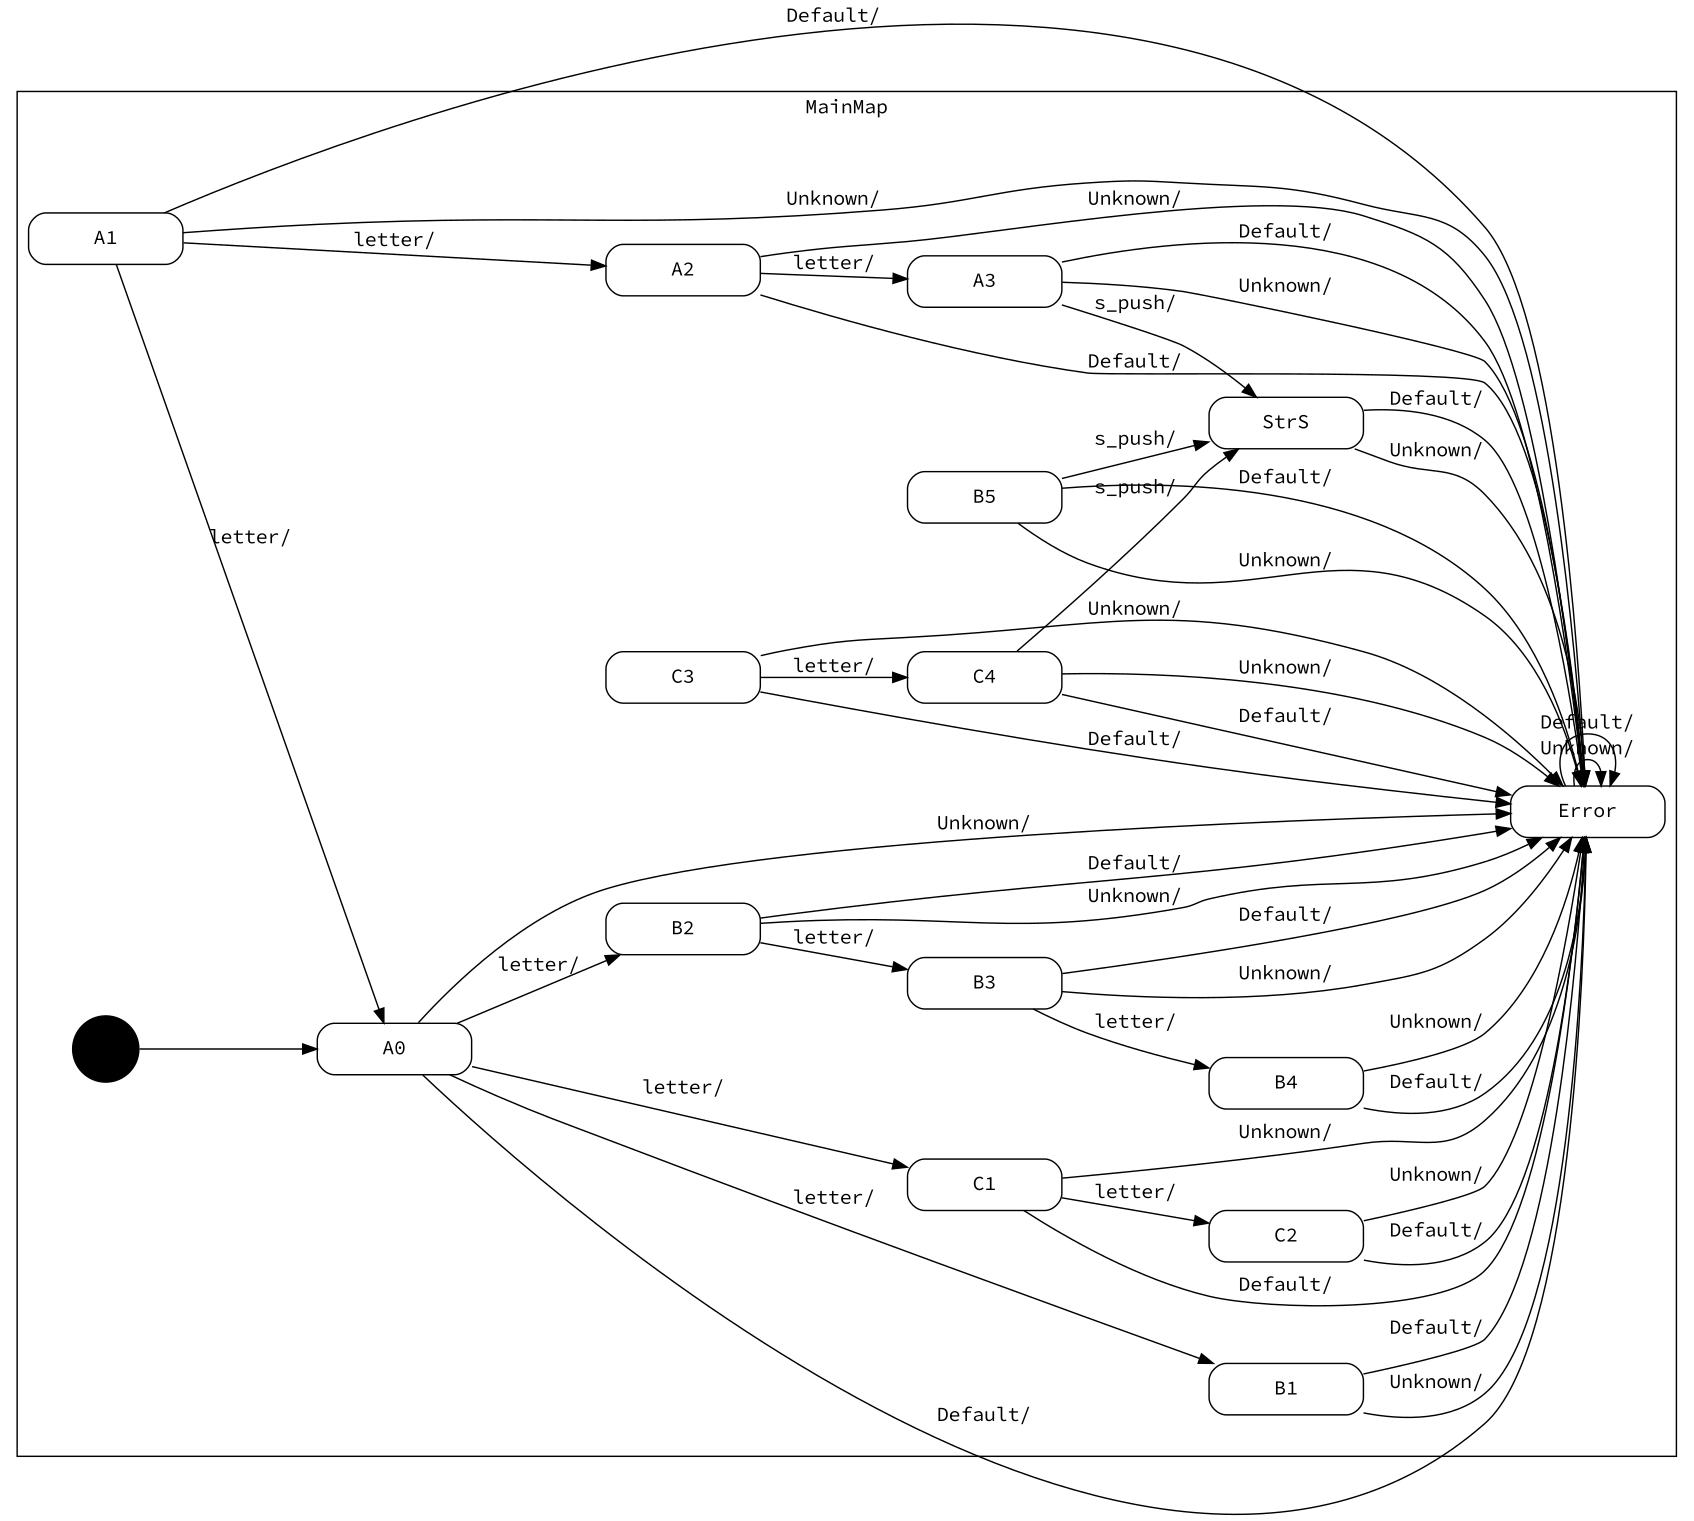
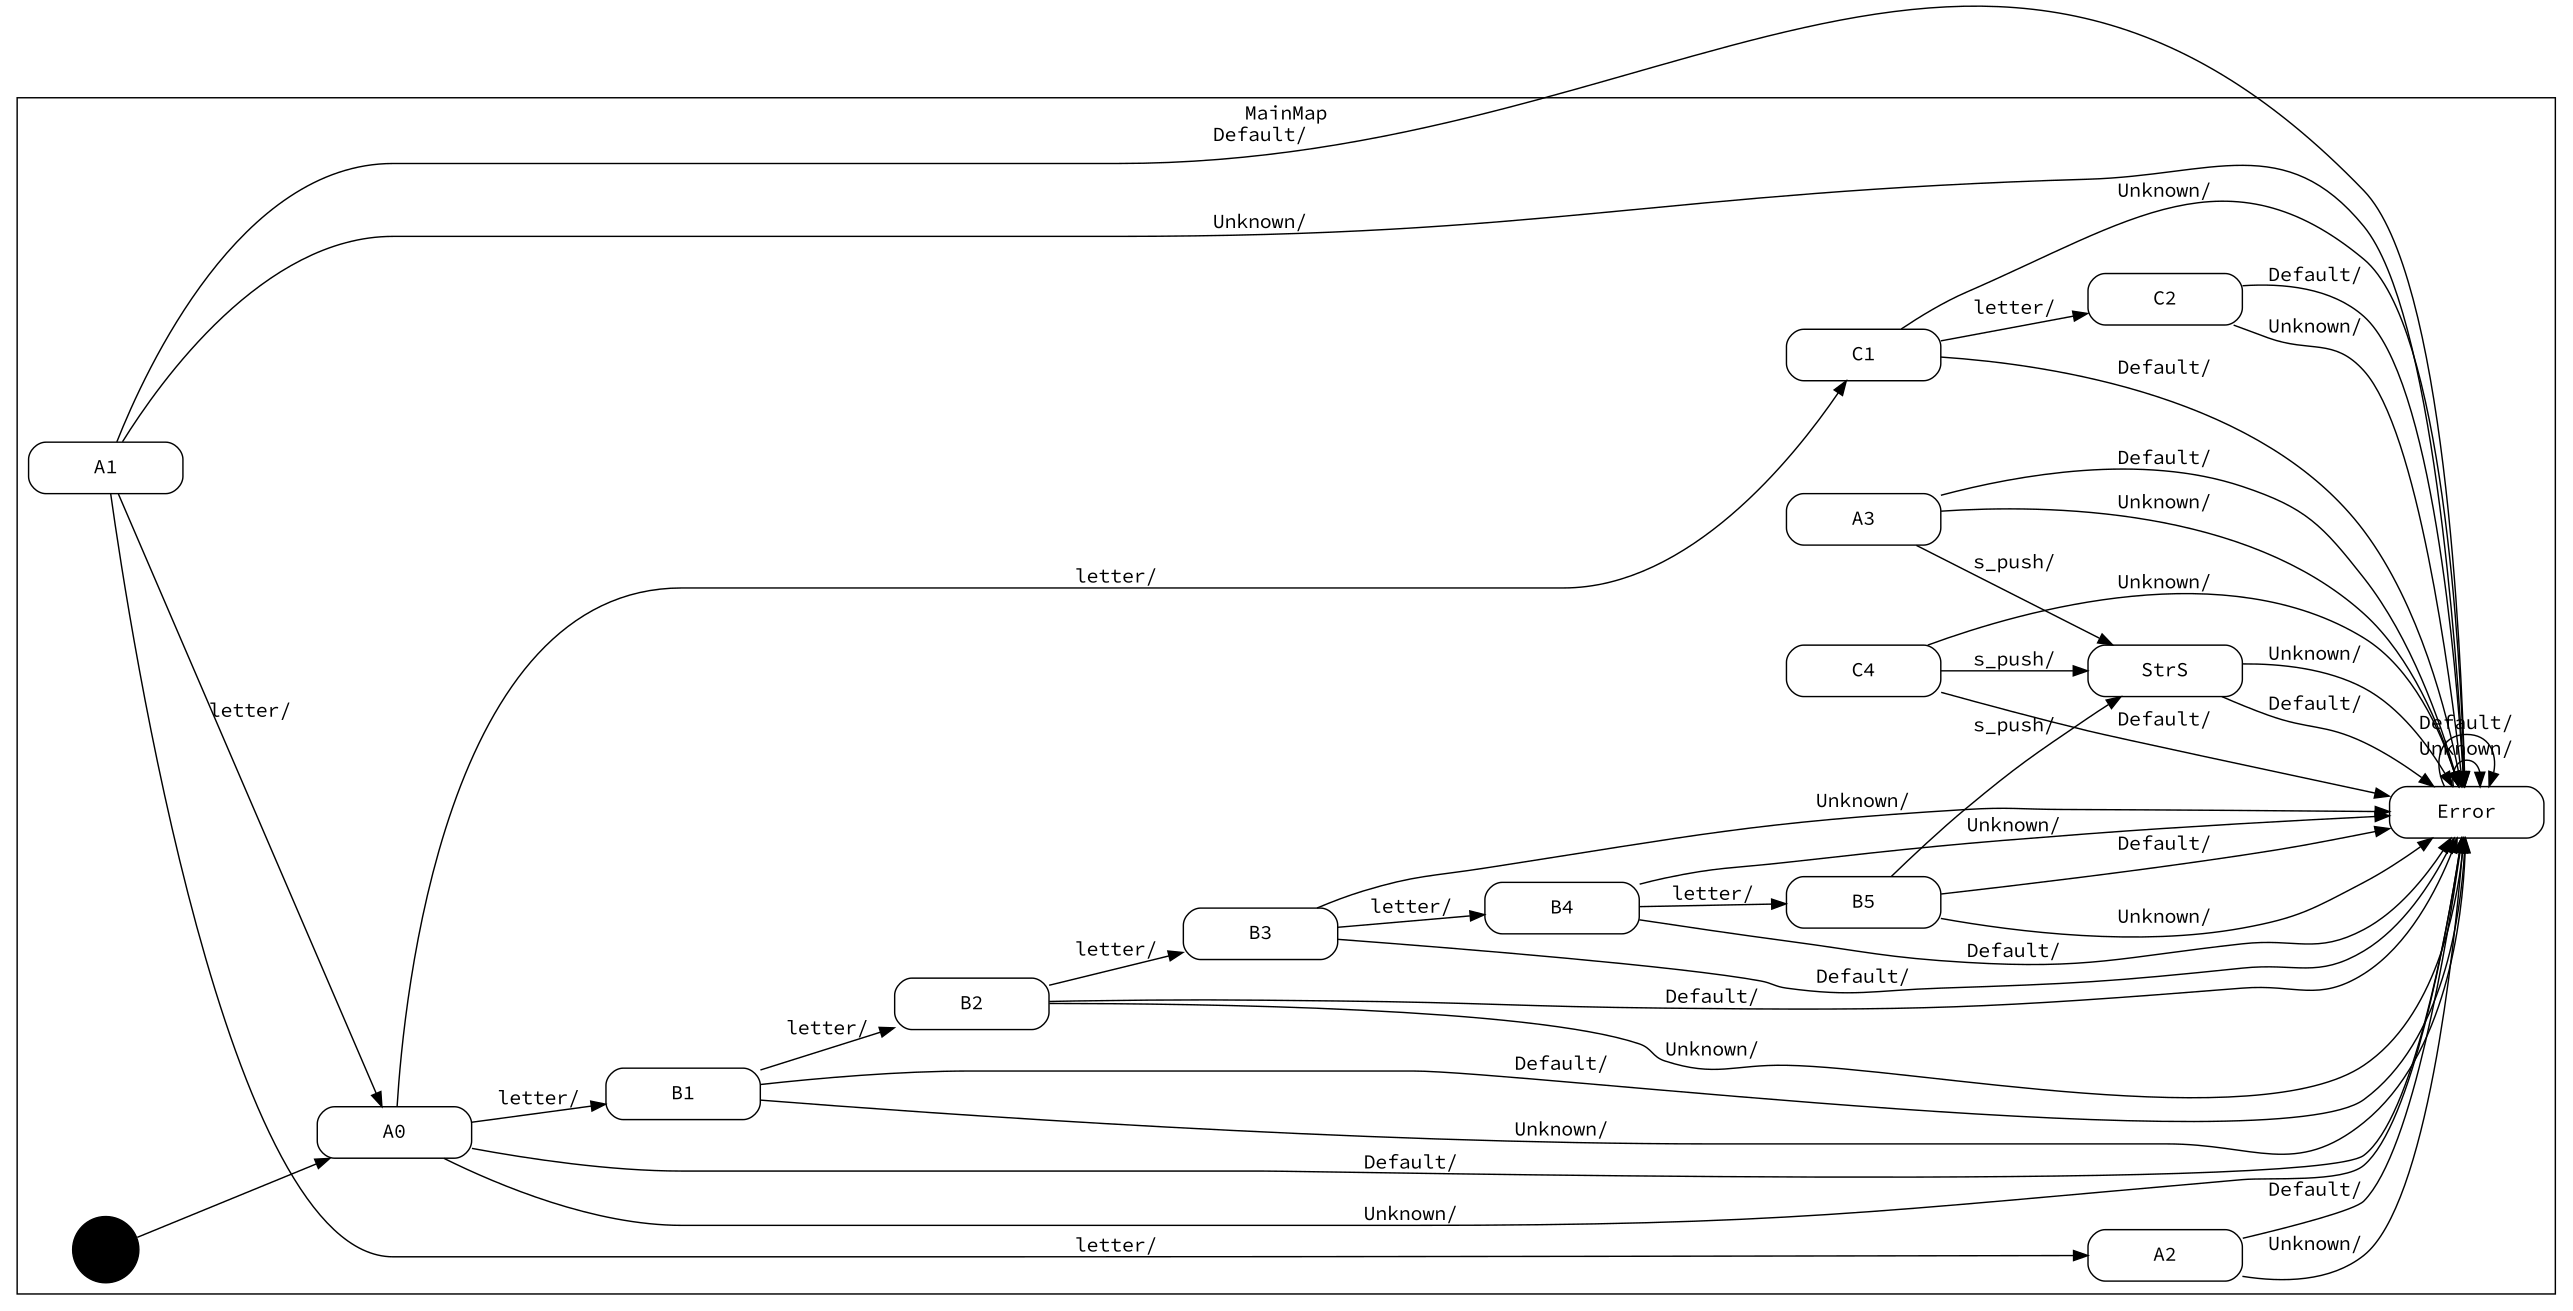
(827, 276) -> none
(683, 677) -> none
none -> (1705, 905)
(532, 992) -> (820, 1051)
